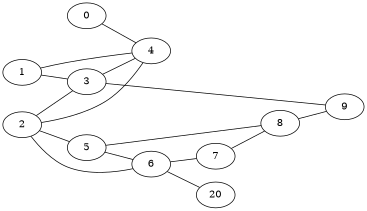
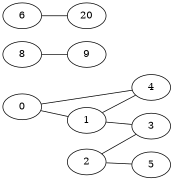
(119, 66) -> none
(216, 94) -> none
(99, 105) -> none
none -> (54, 114)
(183, 135) -> none
(119, 156) -> none
(216, 156) -> none
(76, 170) -> none
